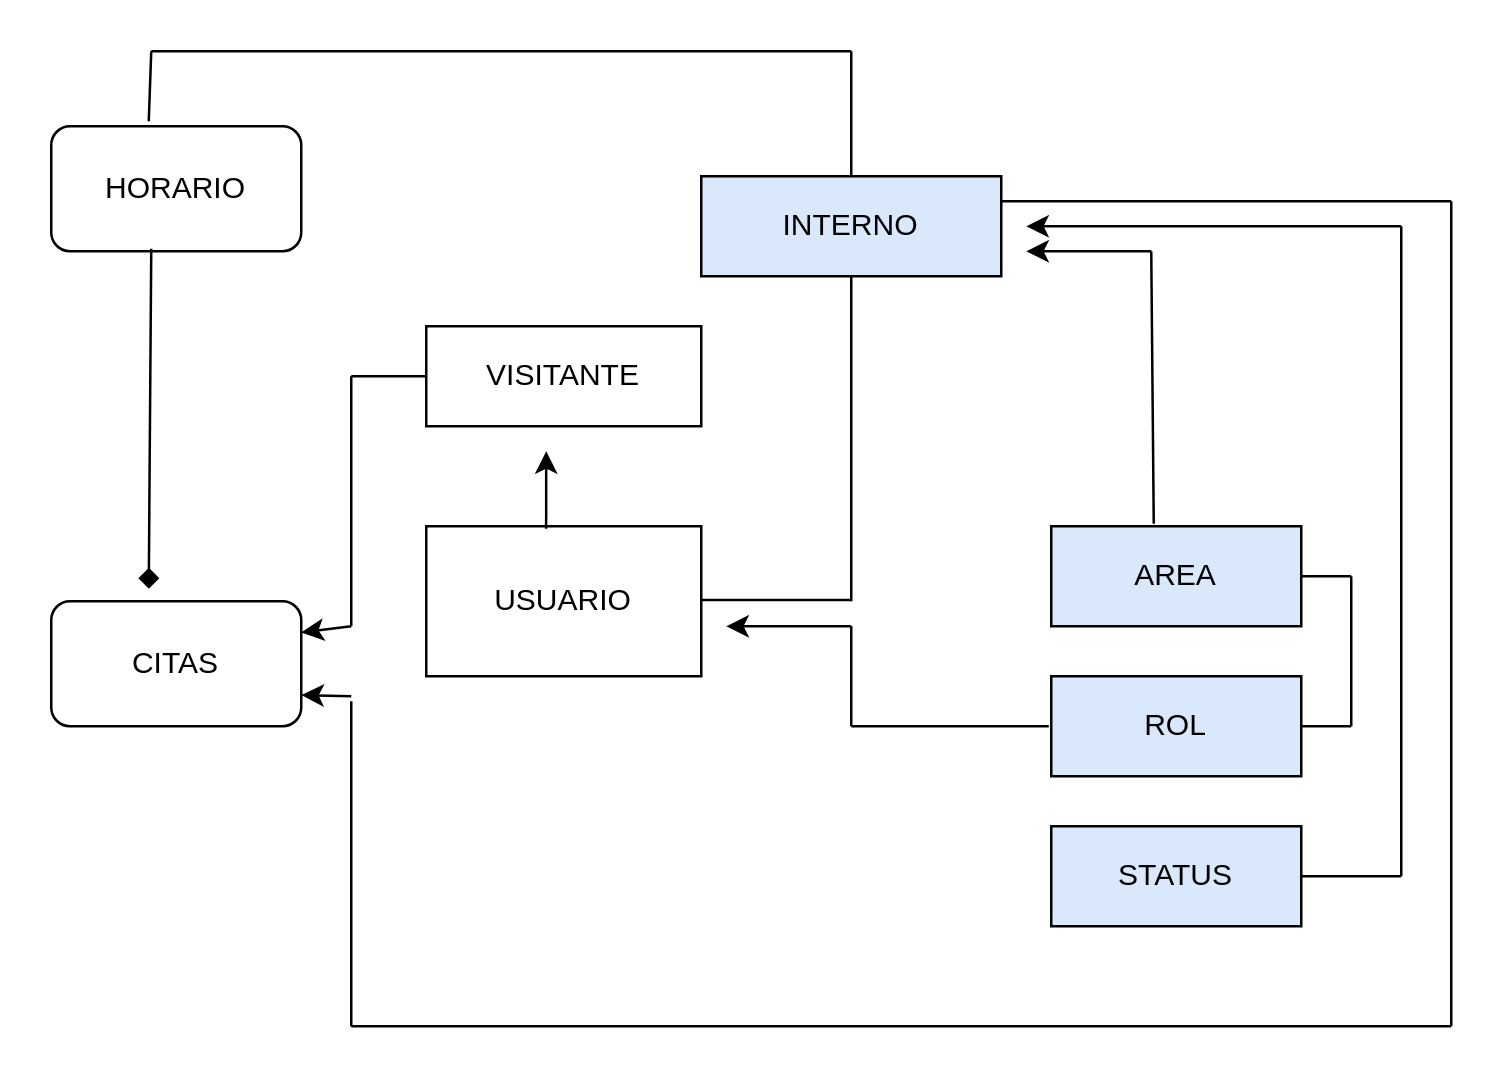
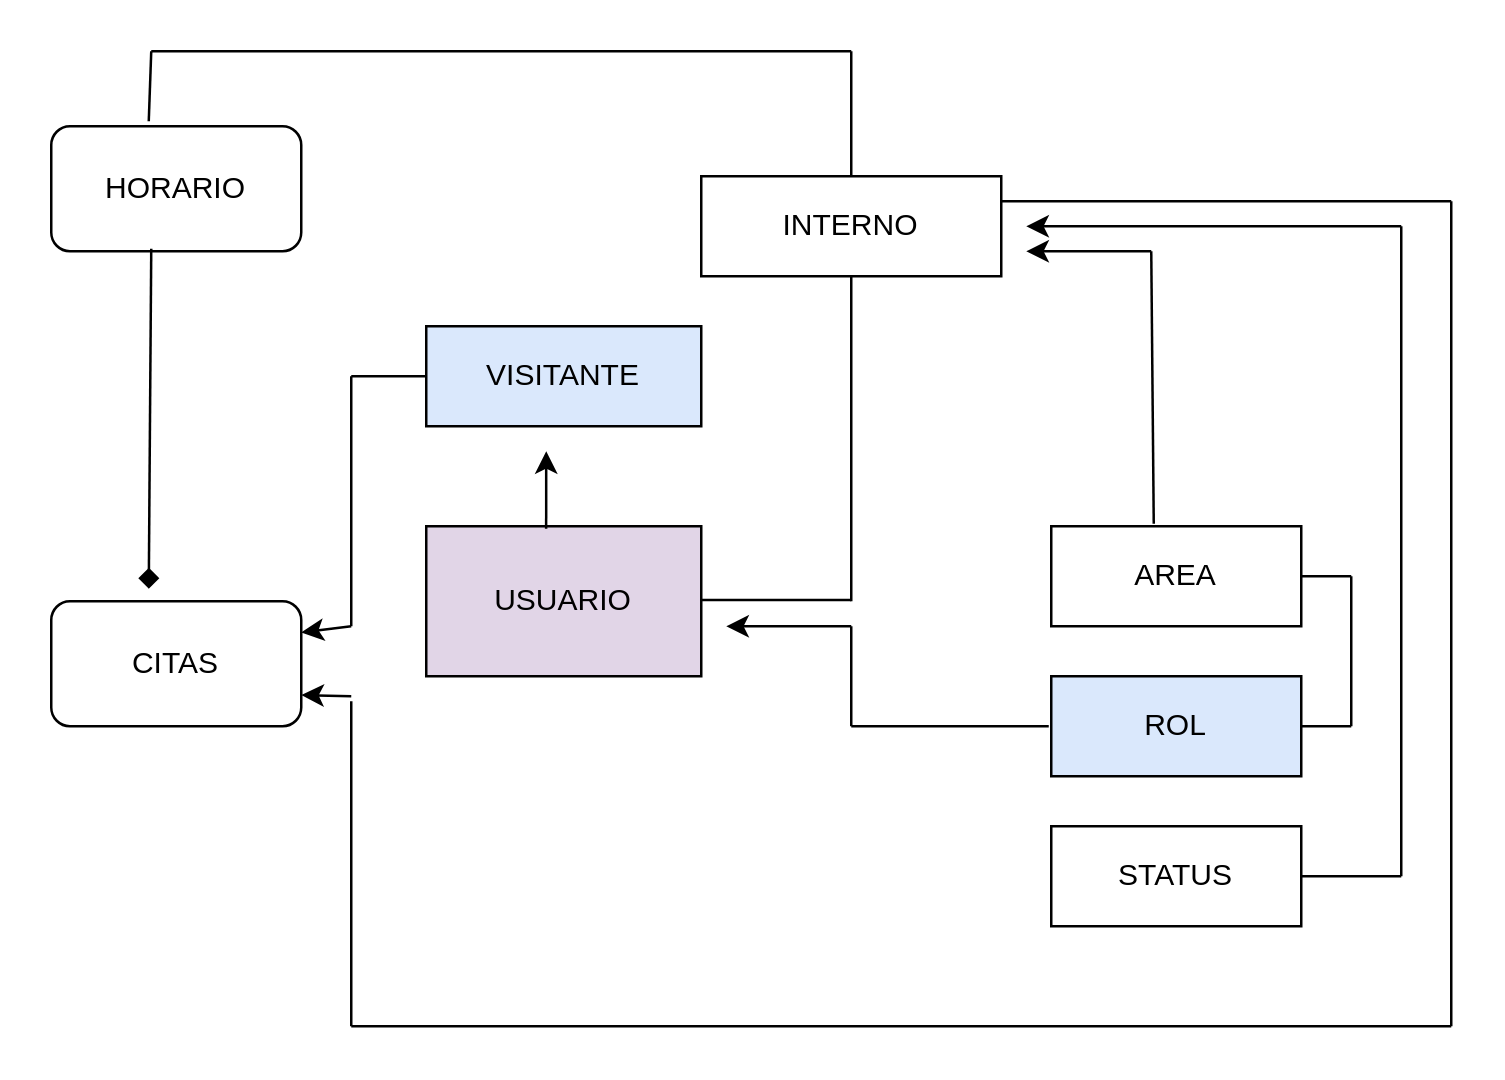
(851, 226) -> (851, 226)
(564, 376) -> (564, 376)
(1176, 576) -> (1176, 576)
(564, 601) -> (564, 601)
(1176, 876) -> (1176, 876)
